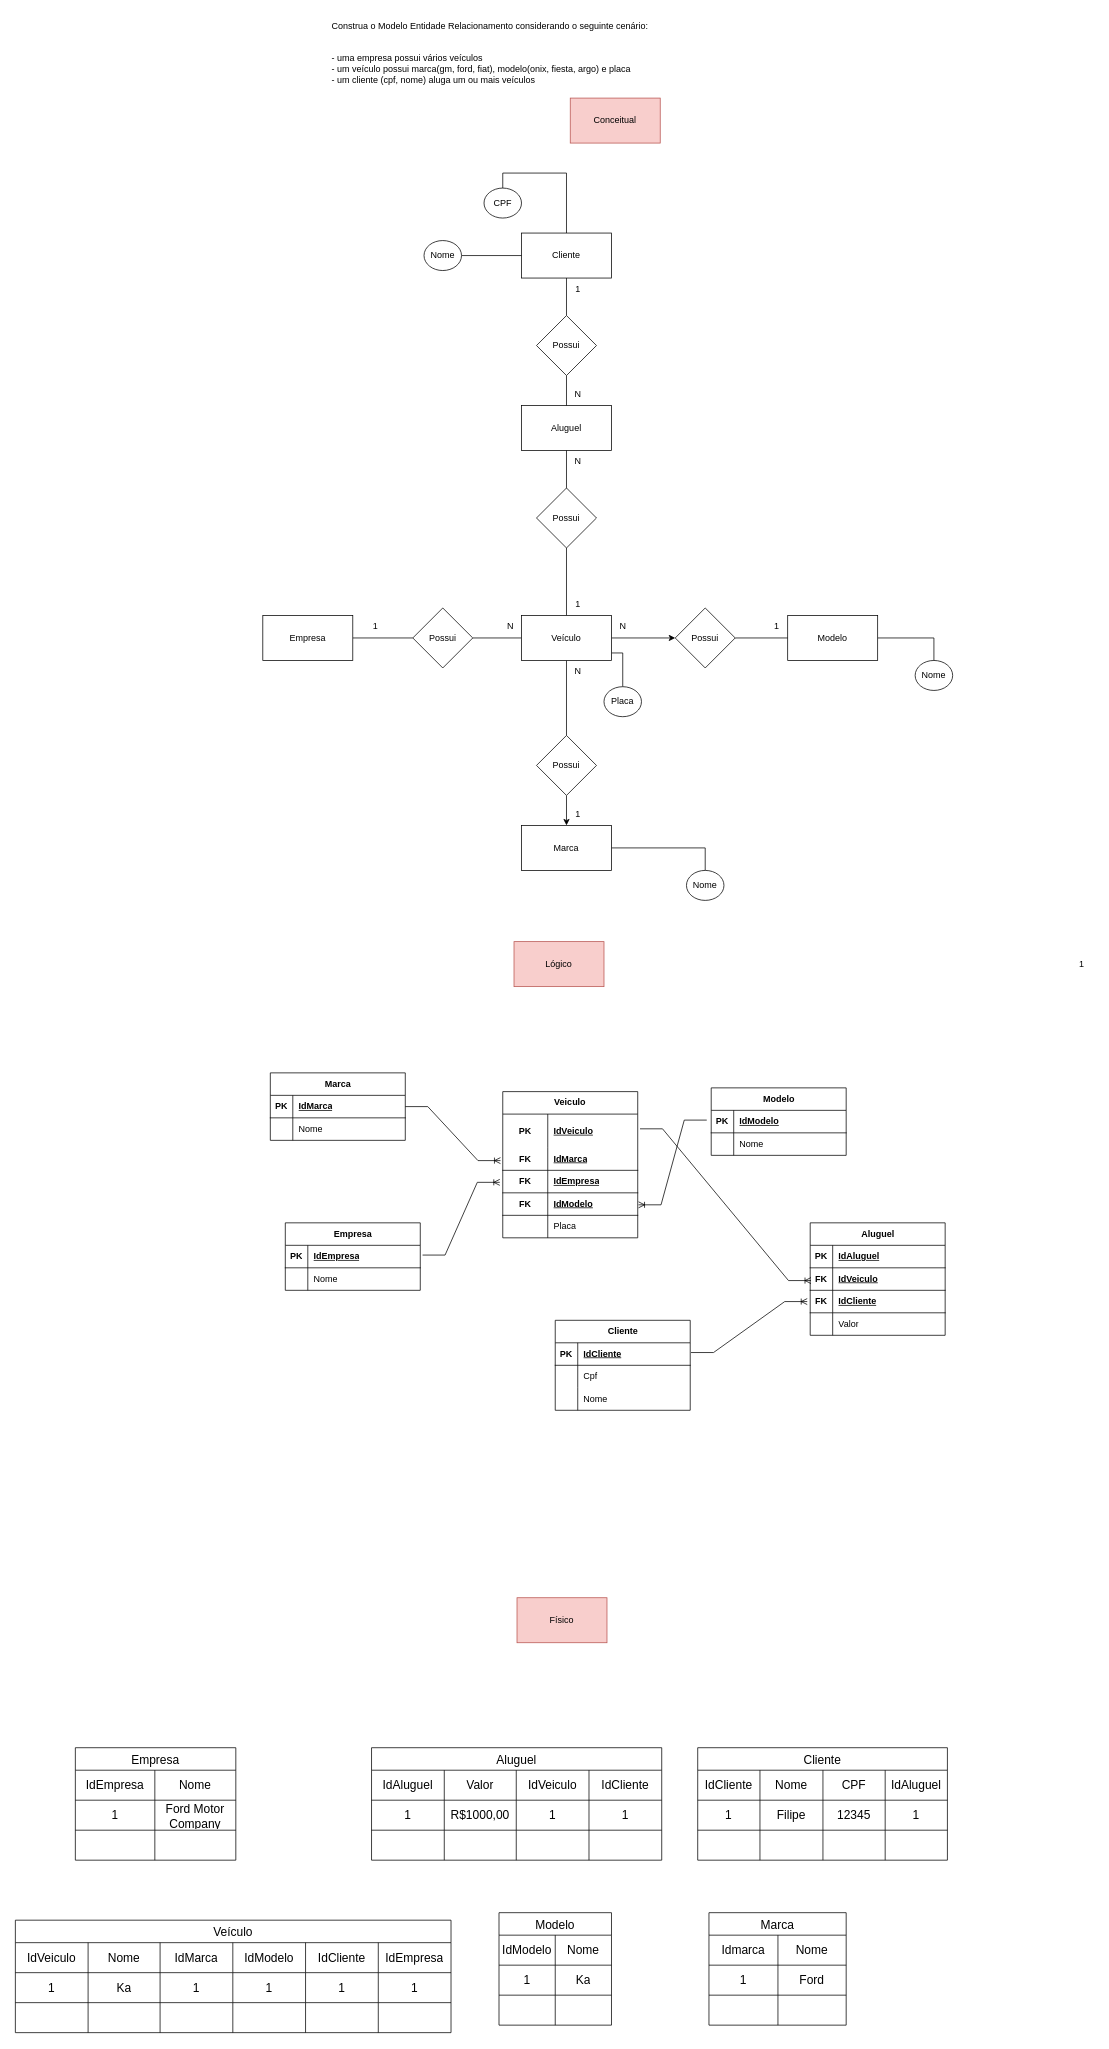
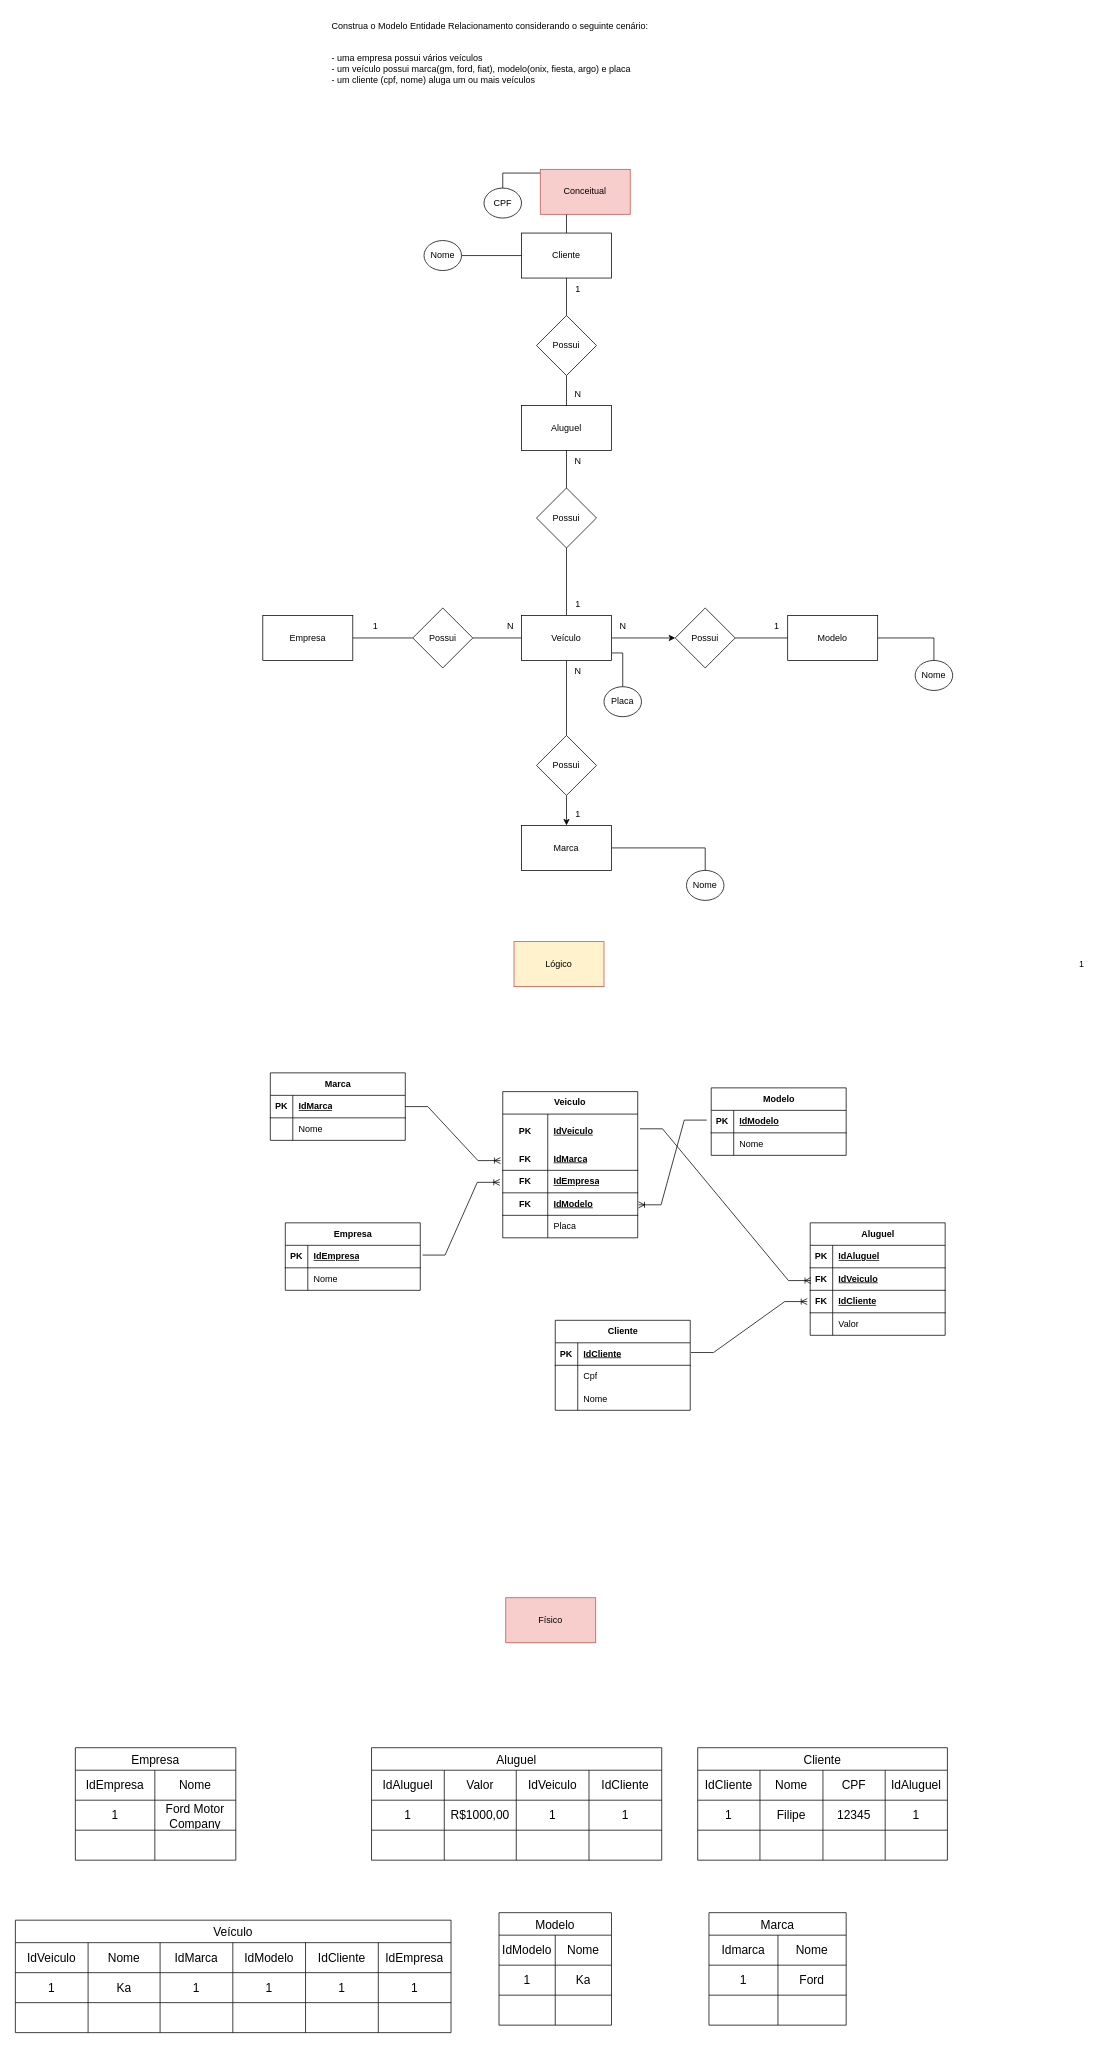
(615, 120) -> (585, 192)
(559, 964) -> (559, 964)
(562, 1620) -> (551, 1620)
